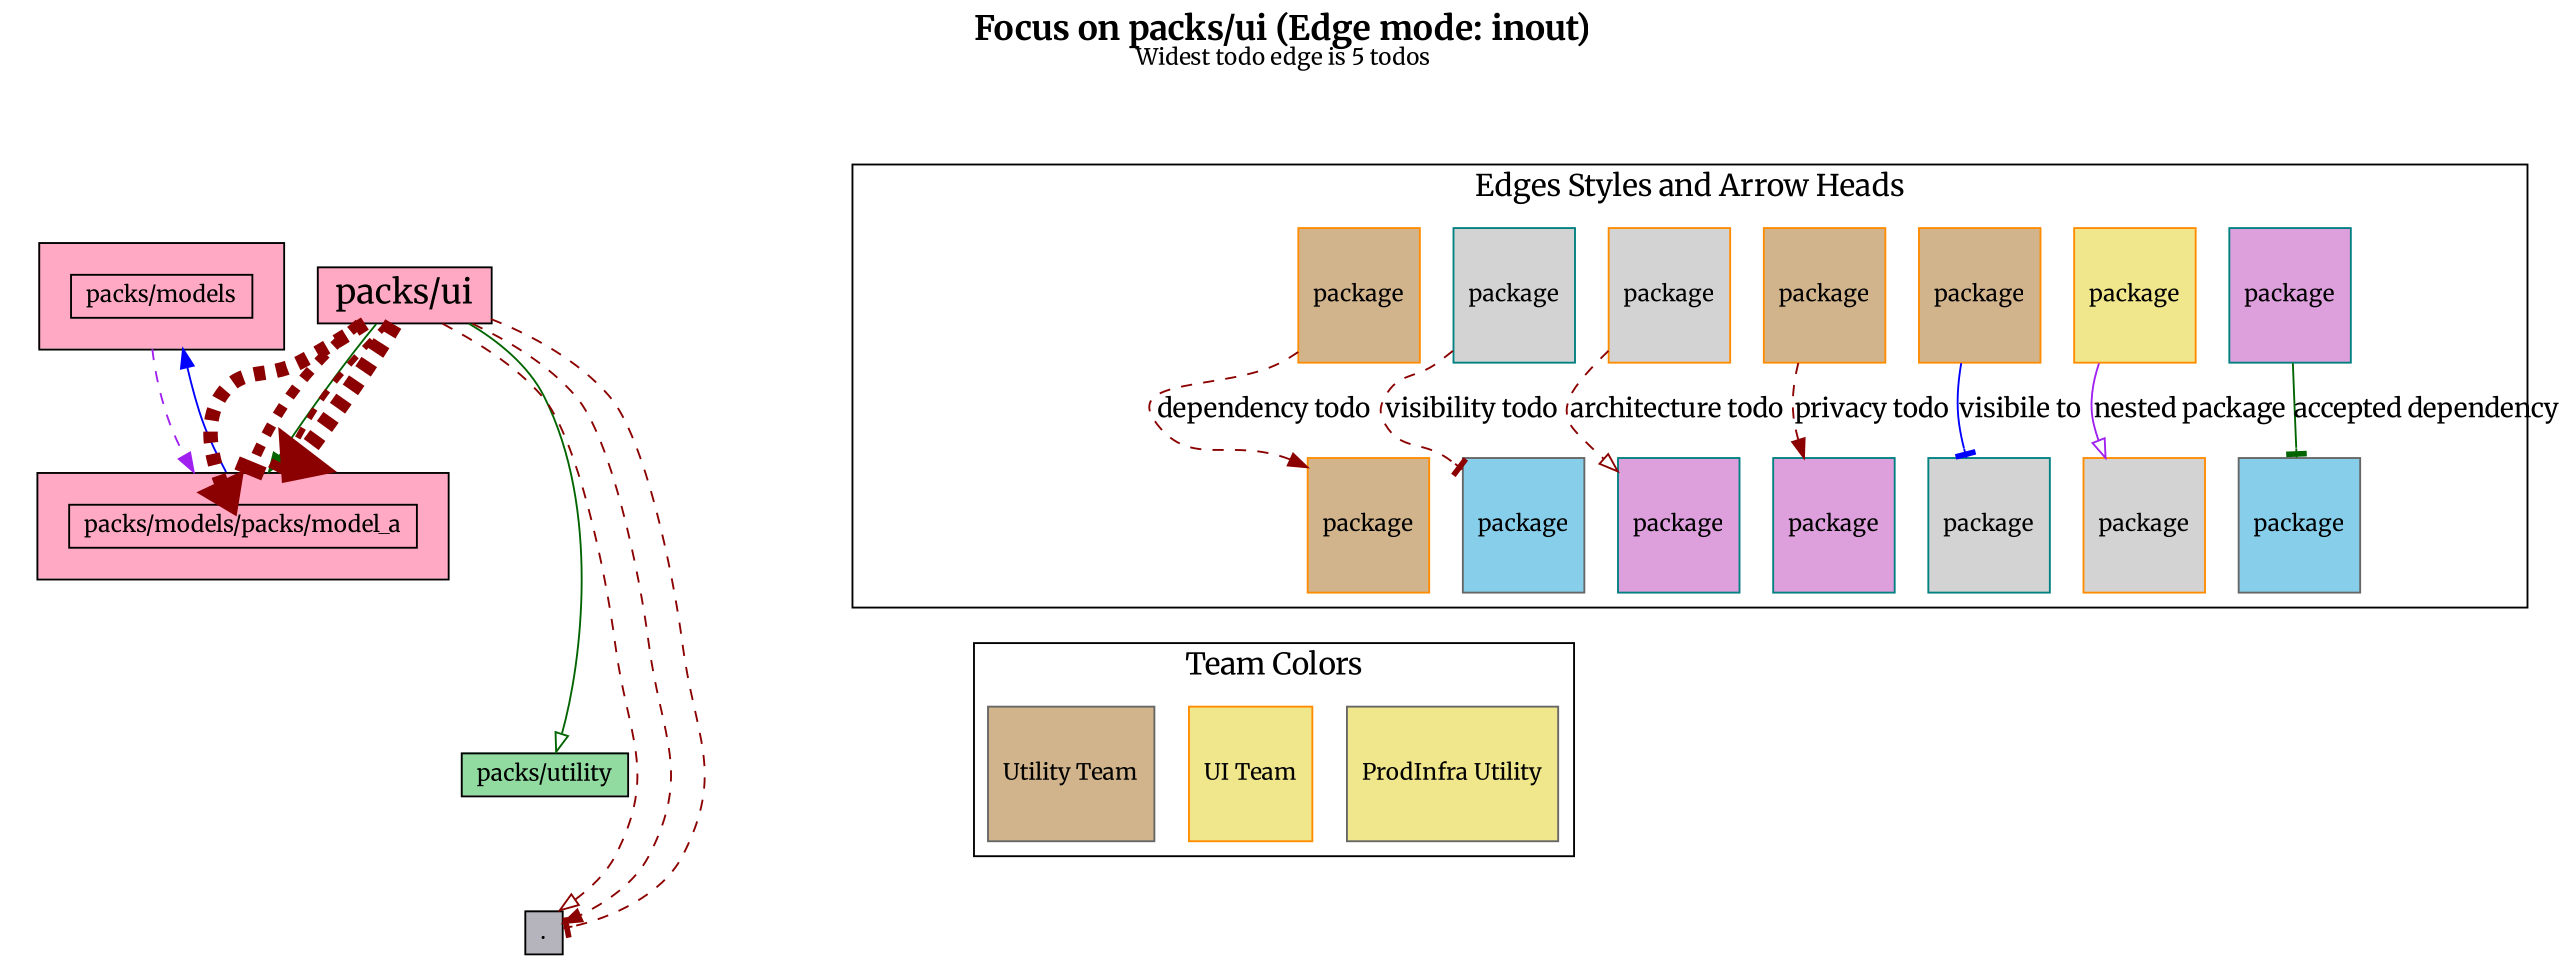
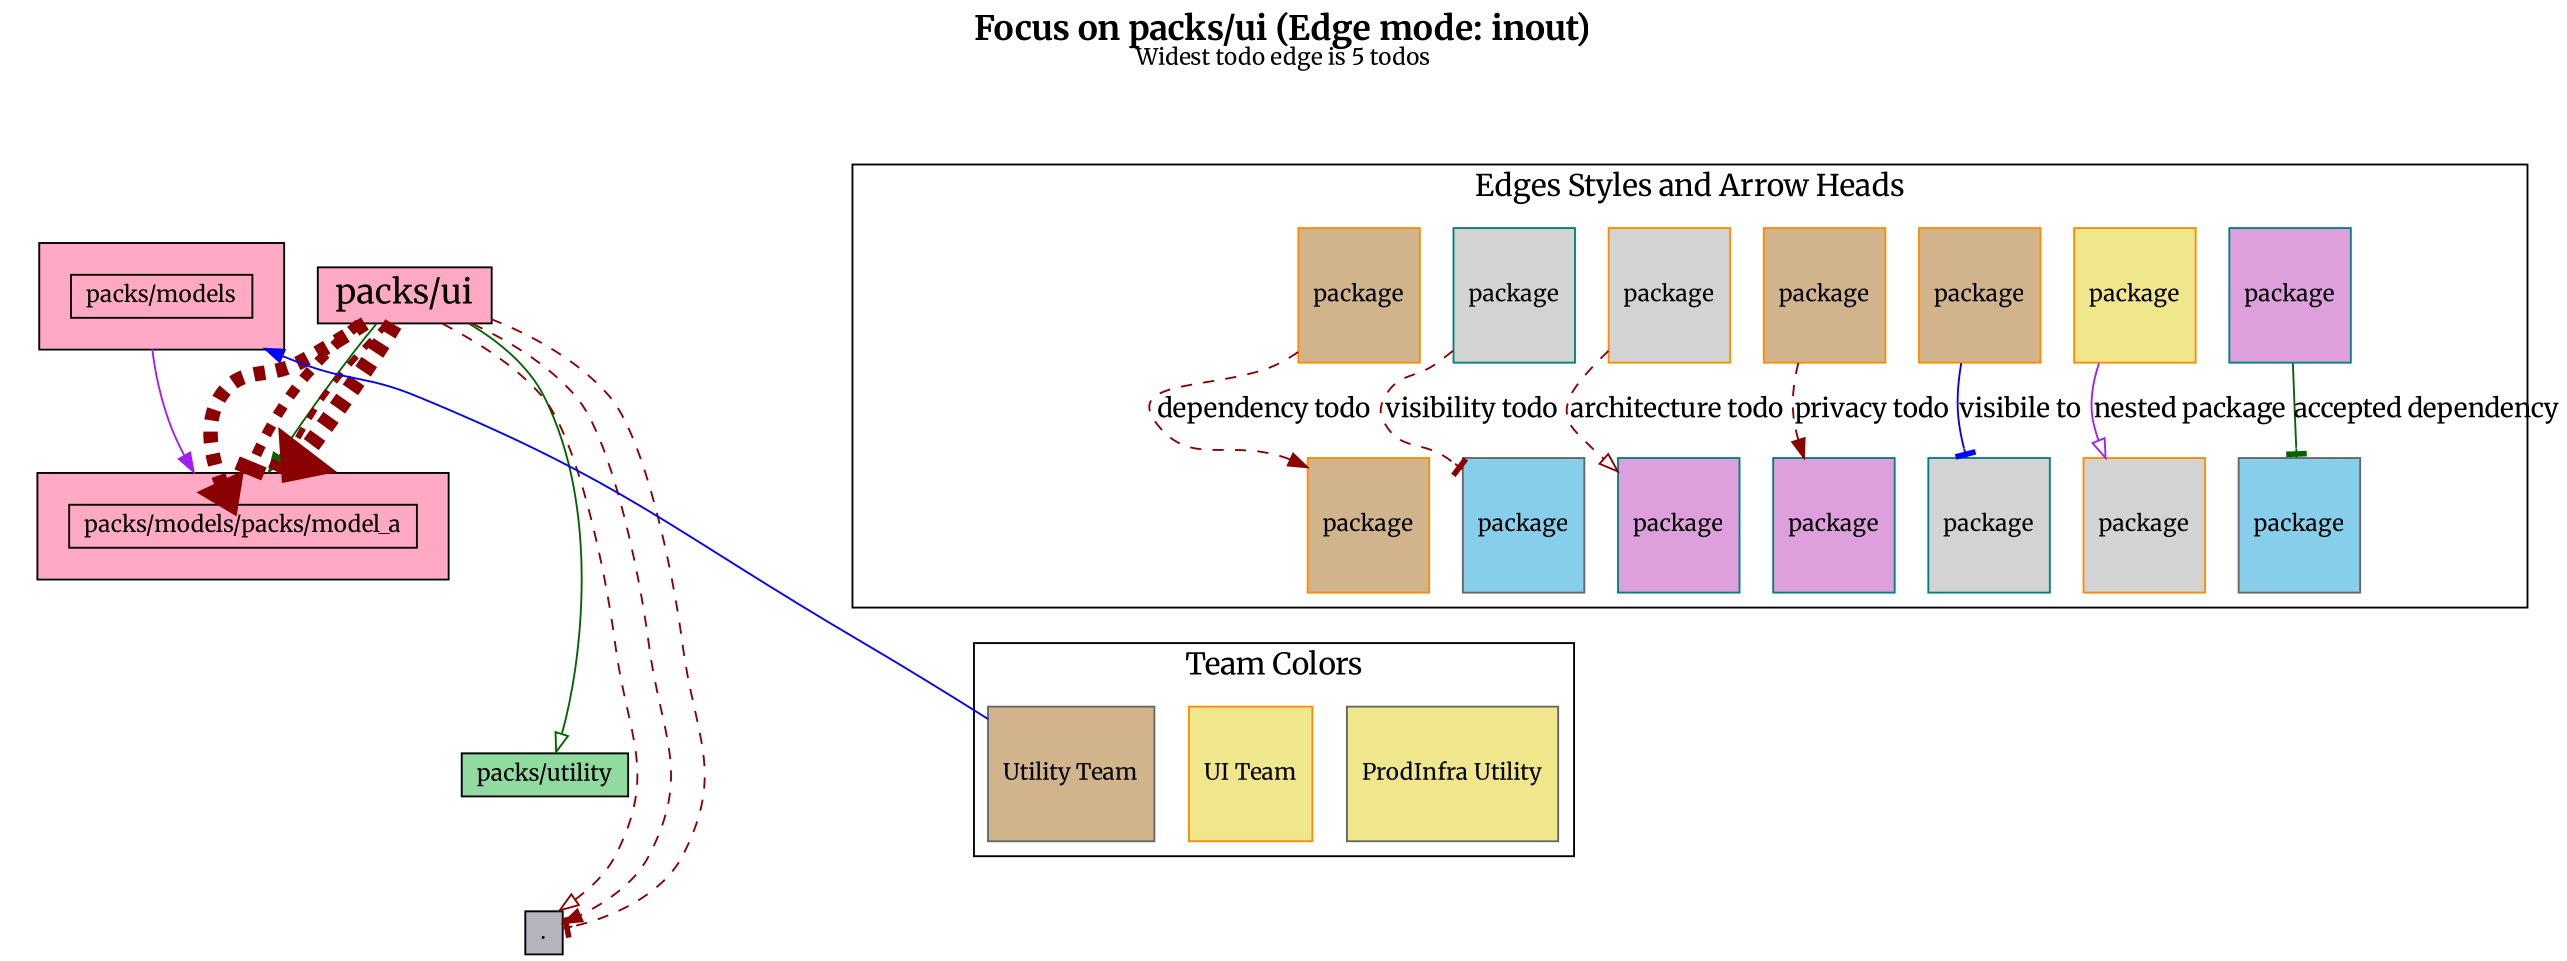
(163, 404) -> (163, 404)
(201, 416) -> (682, 532)
